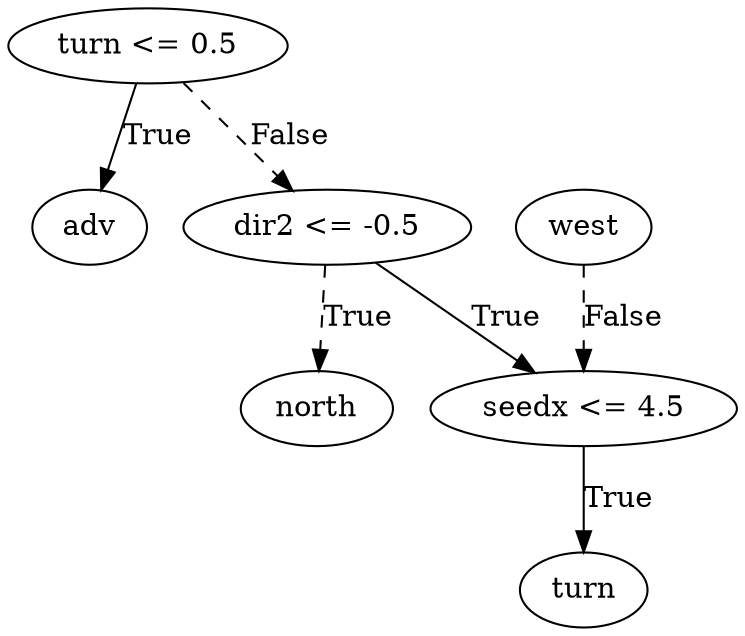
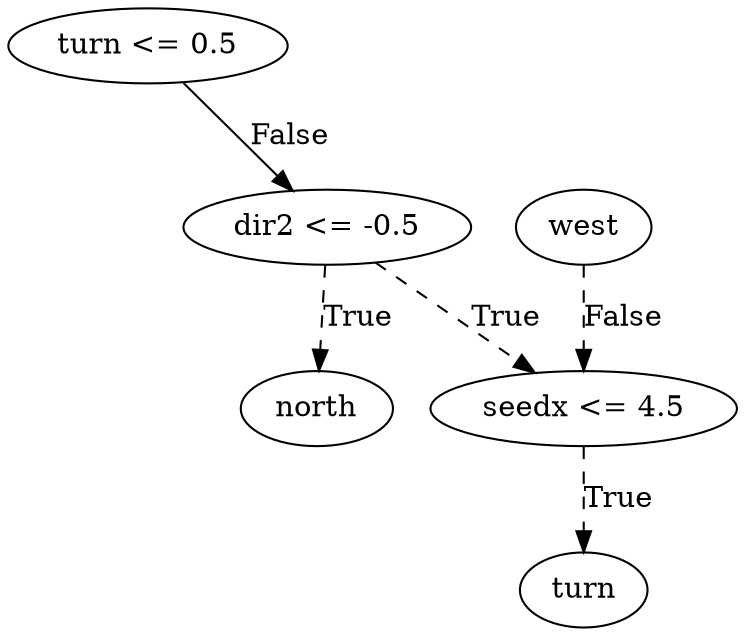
(231, 130) -> (231, 130)
(90, 227) -> none
(446, 312) -> (446, 312)
(584, 489) -> (584, 489)
